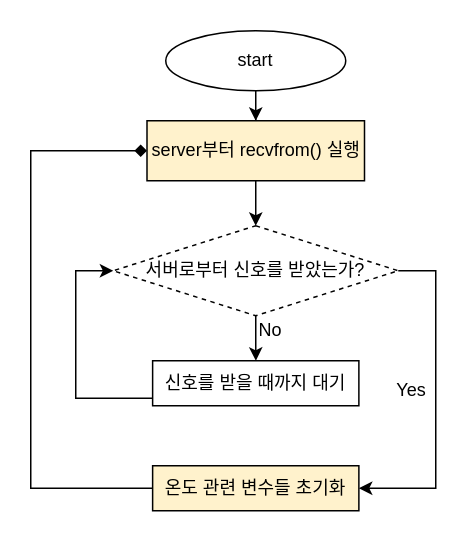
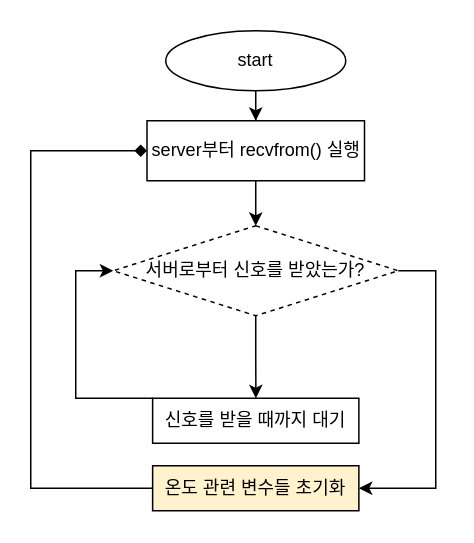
(256, 151) -> (256, 151)
(271, 331) -> none
(256, 383) -> (256, 421)
(412, 391) -> none
